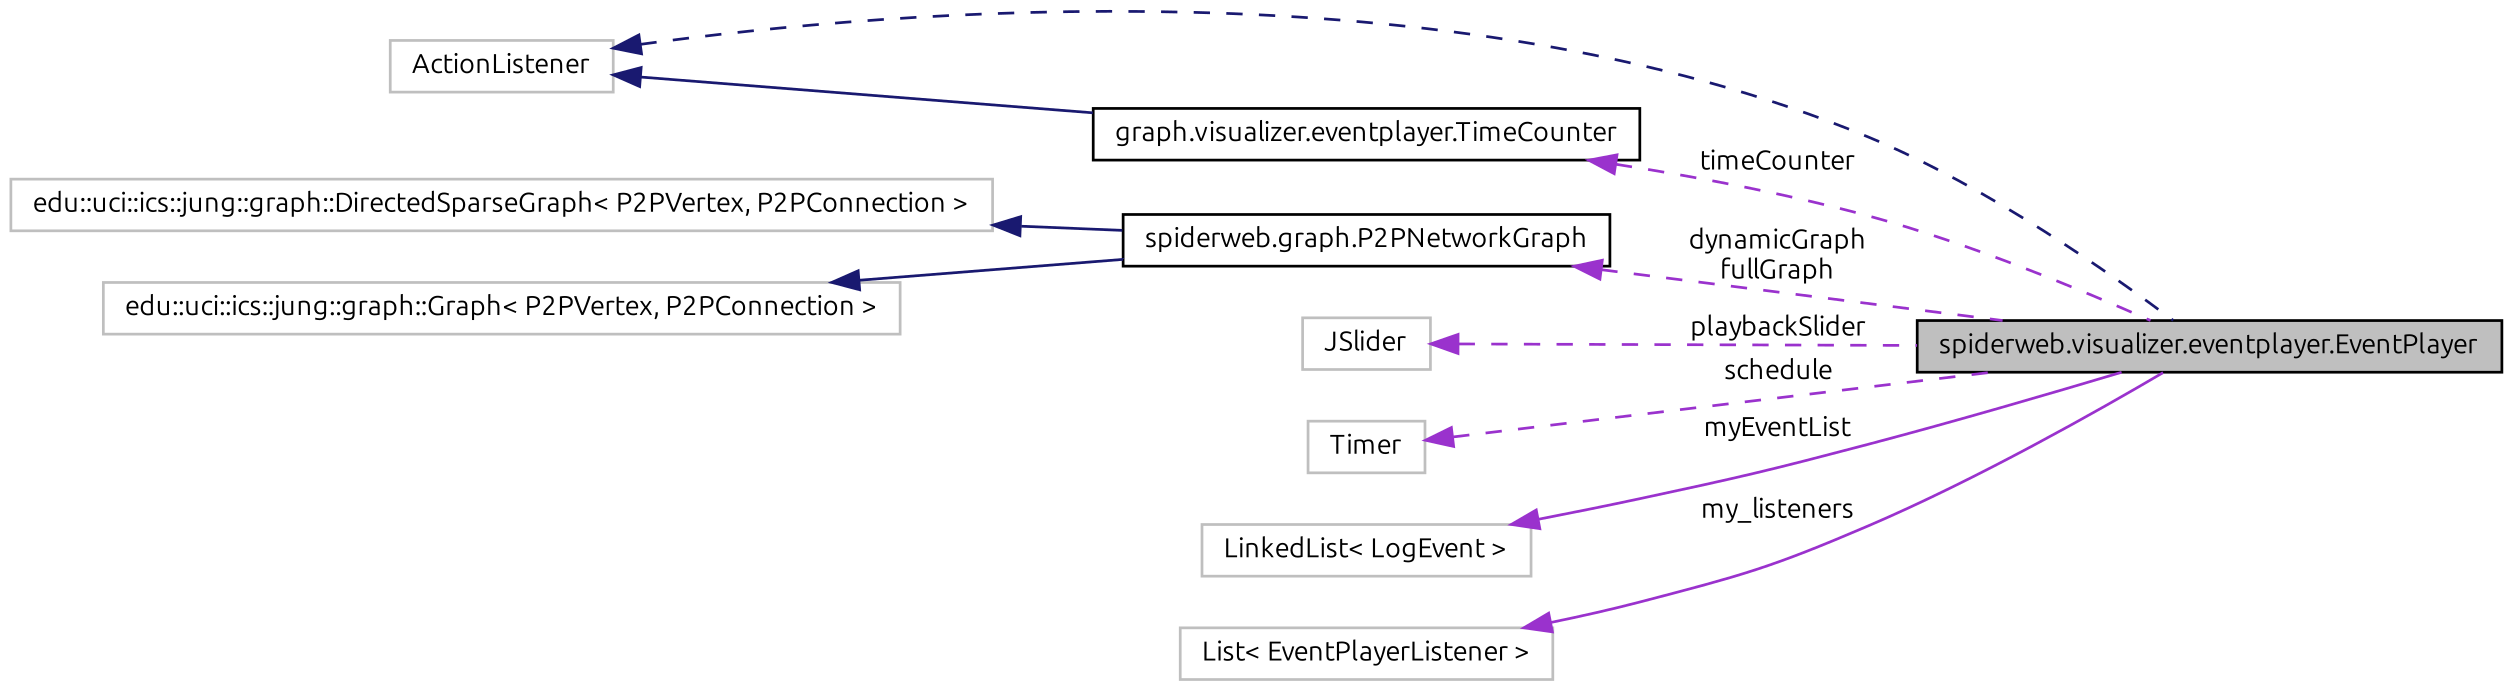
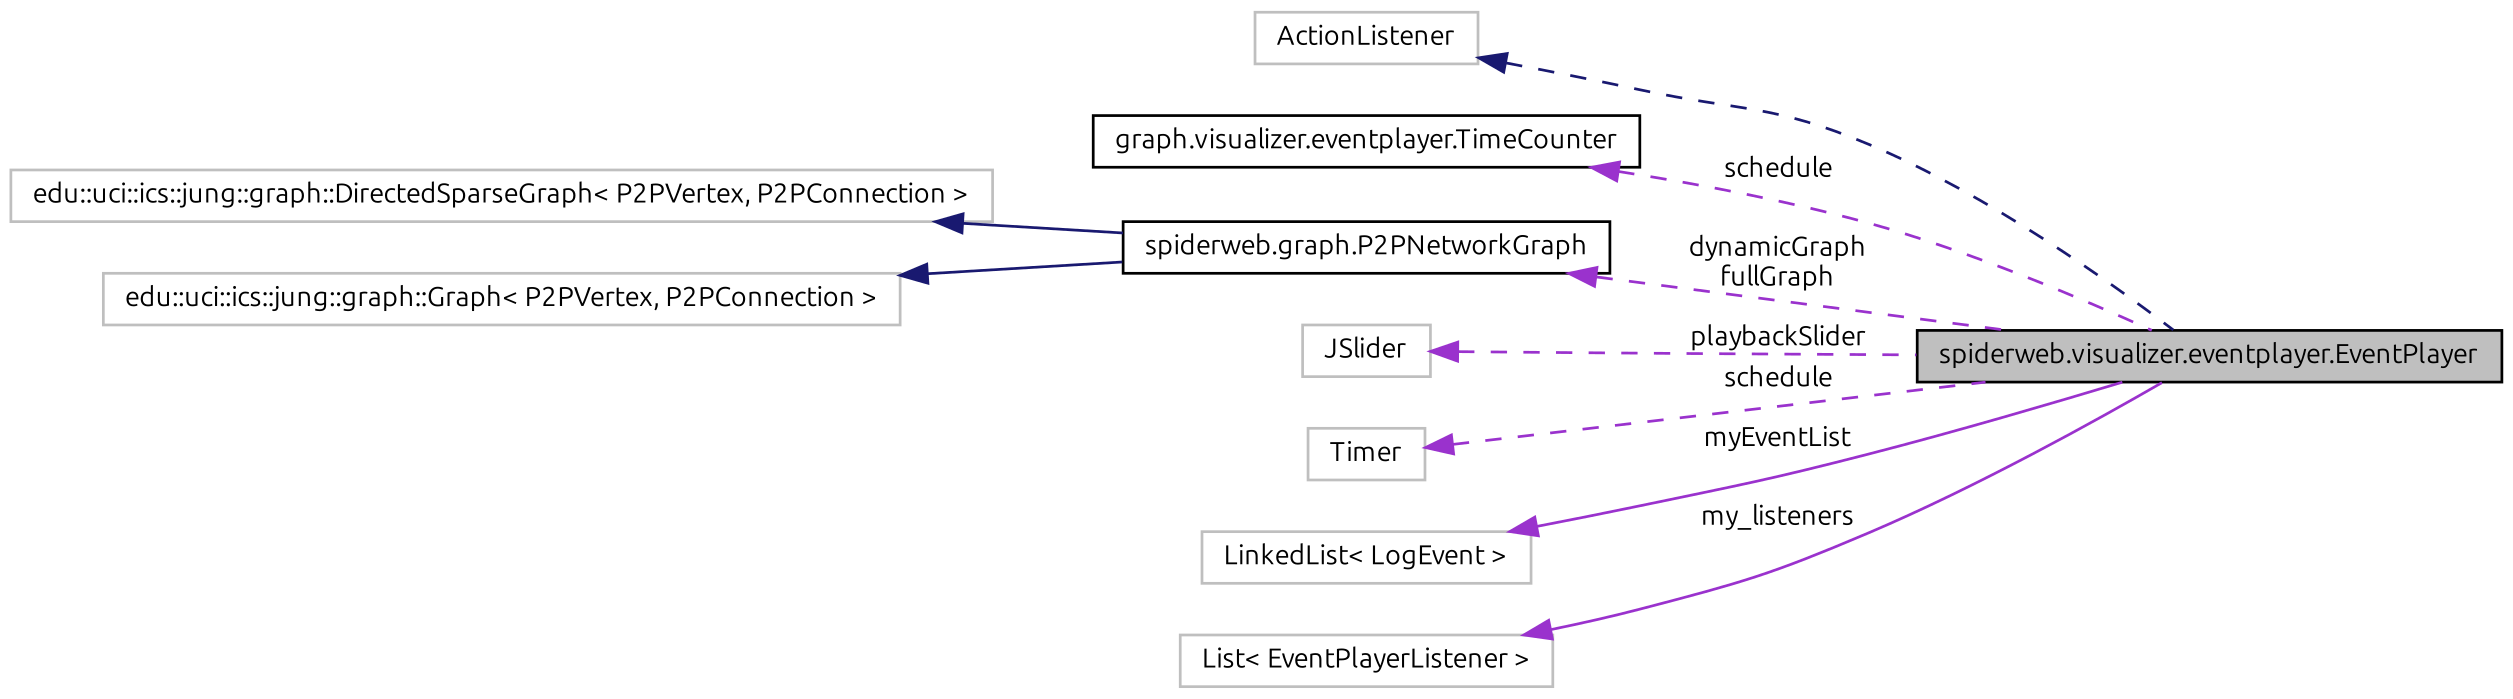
(867, 95) -> none
(1779, 163) -> (1779, 170)
